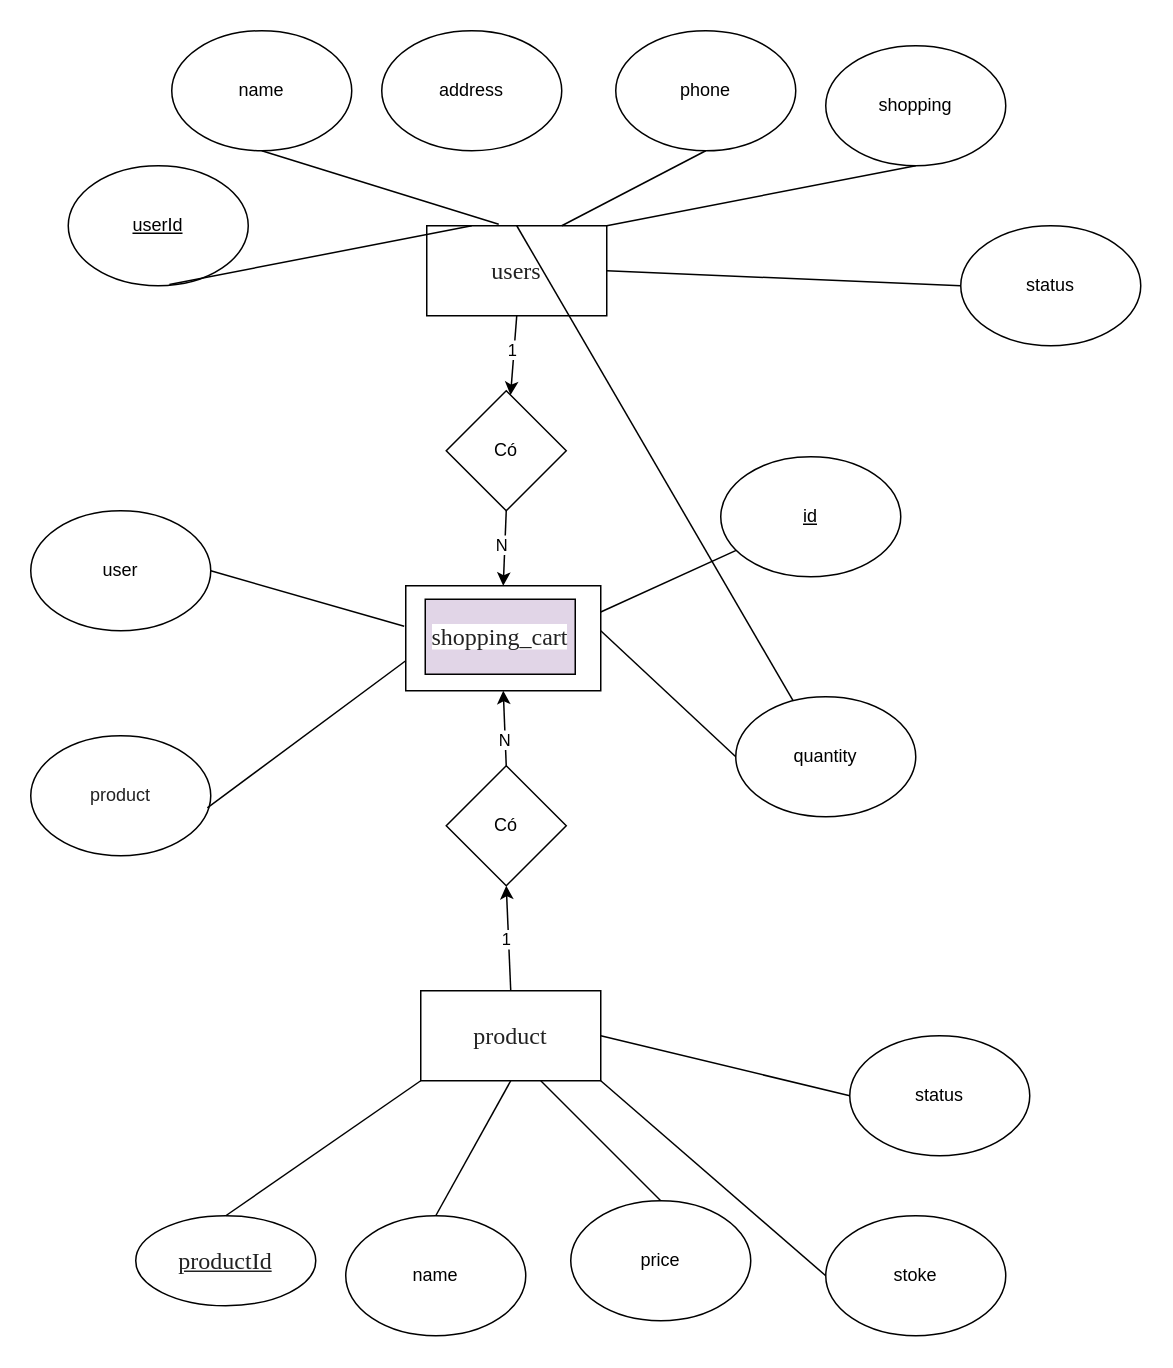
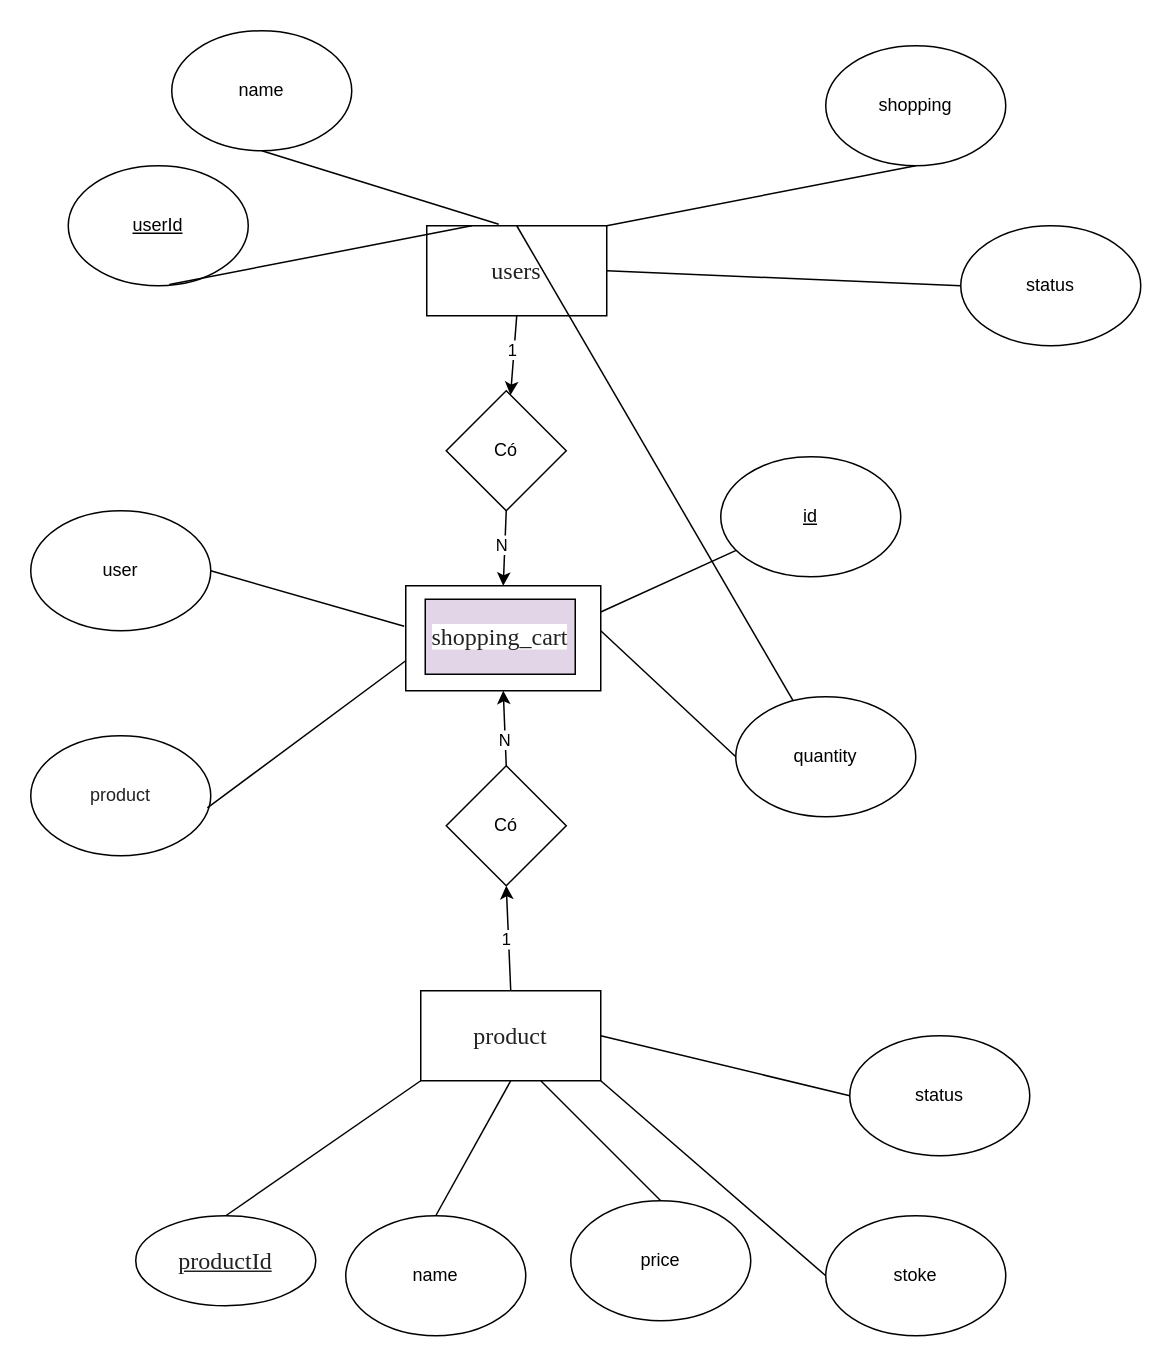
(472, 91) -> none
(706, 91) -> none
(634, 188) -> none
